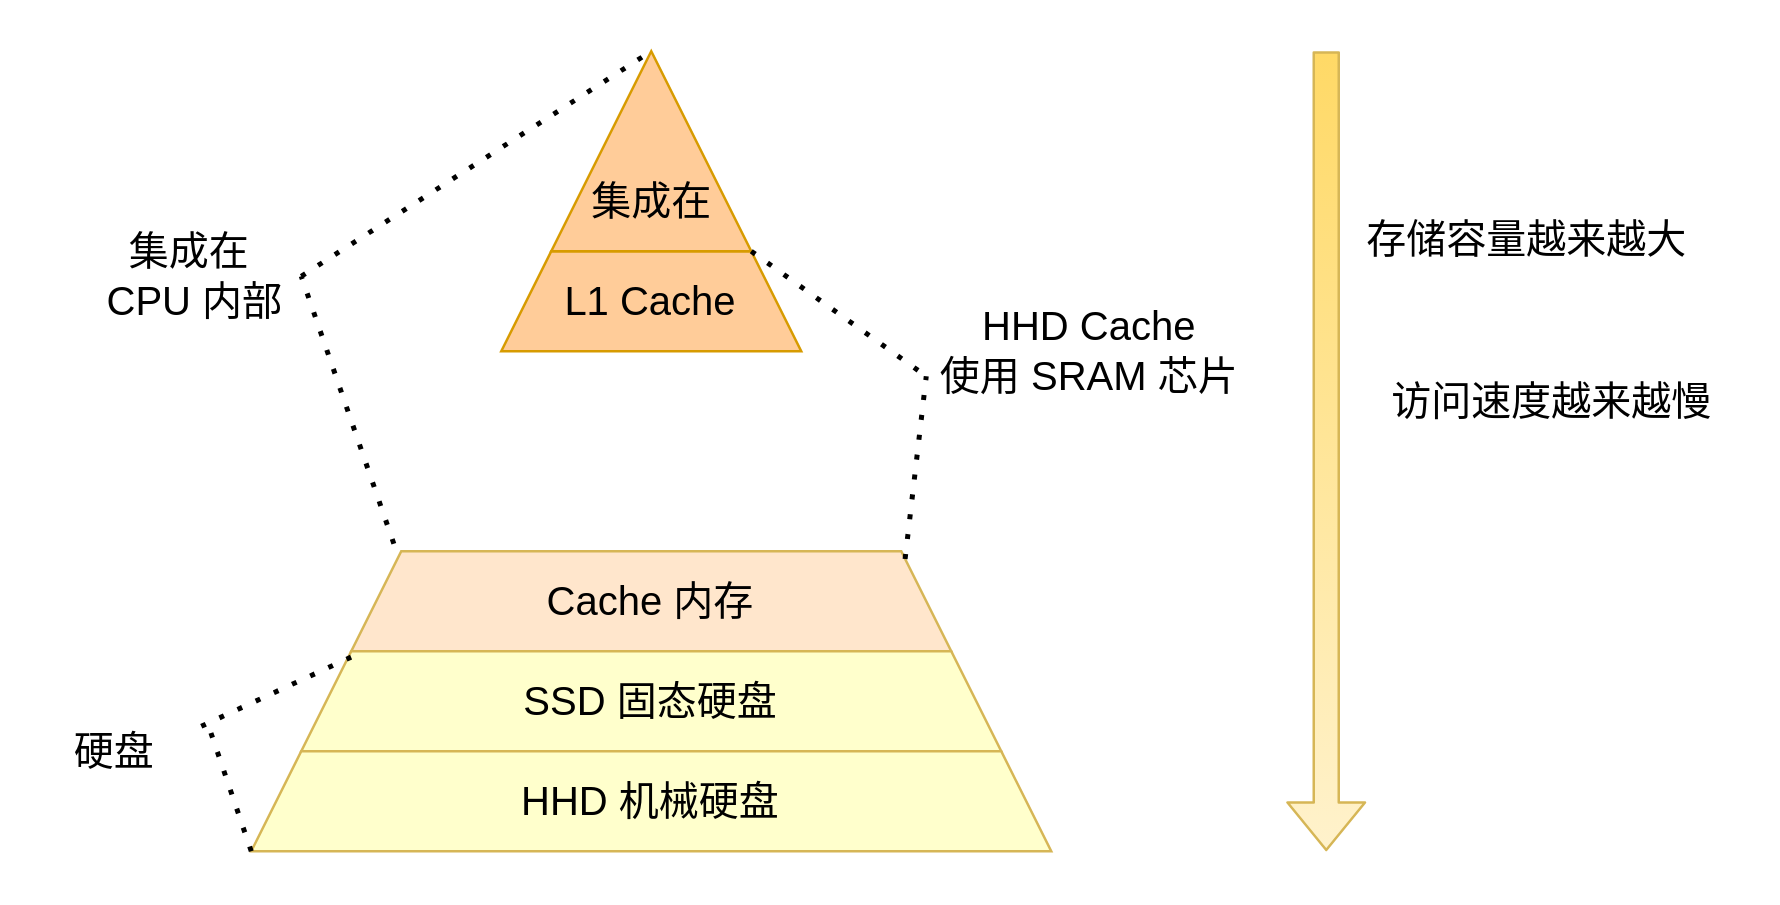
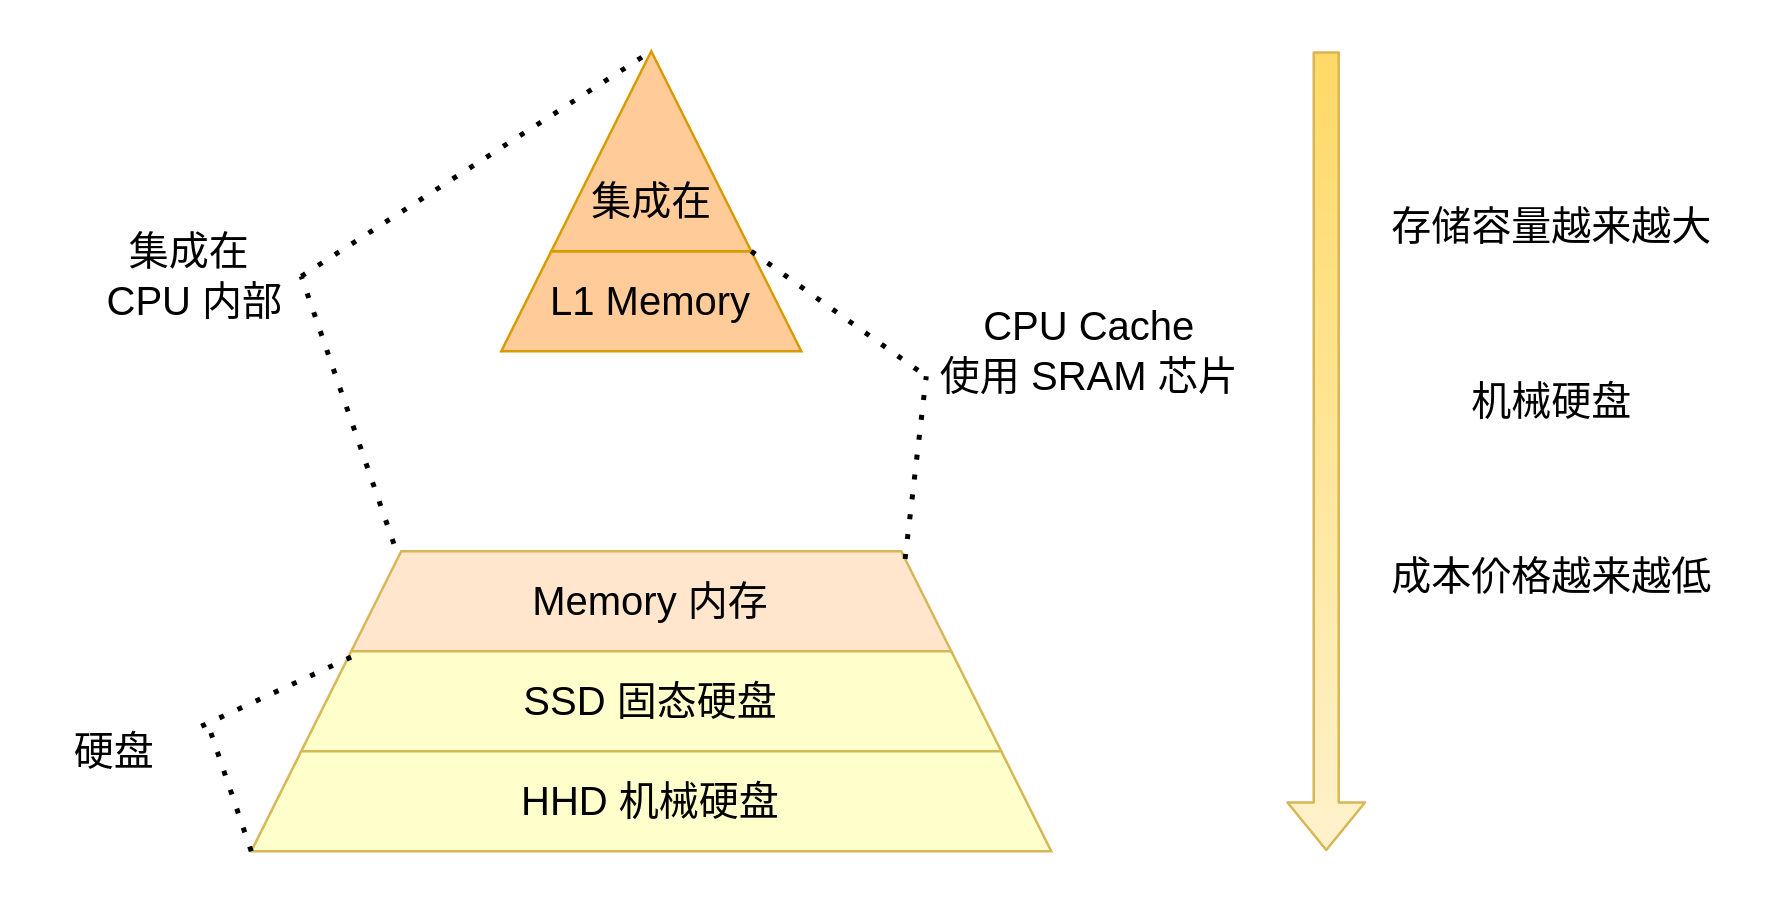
(1526, 239) -> (1551, 226)
(651, 301) -> (651, 301)
(1090, 351) -> (1090, 351)
(1553, 401) -> (1553, 401)
none -> (1551, 576)
(651, 601) -> (651, 601)
